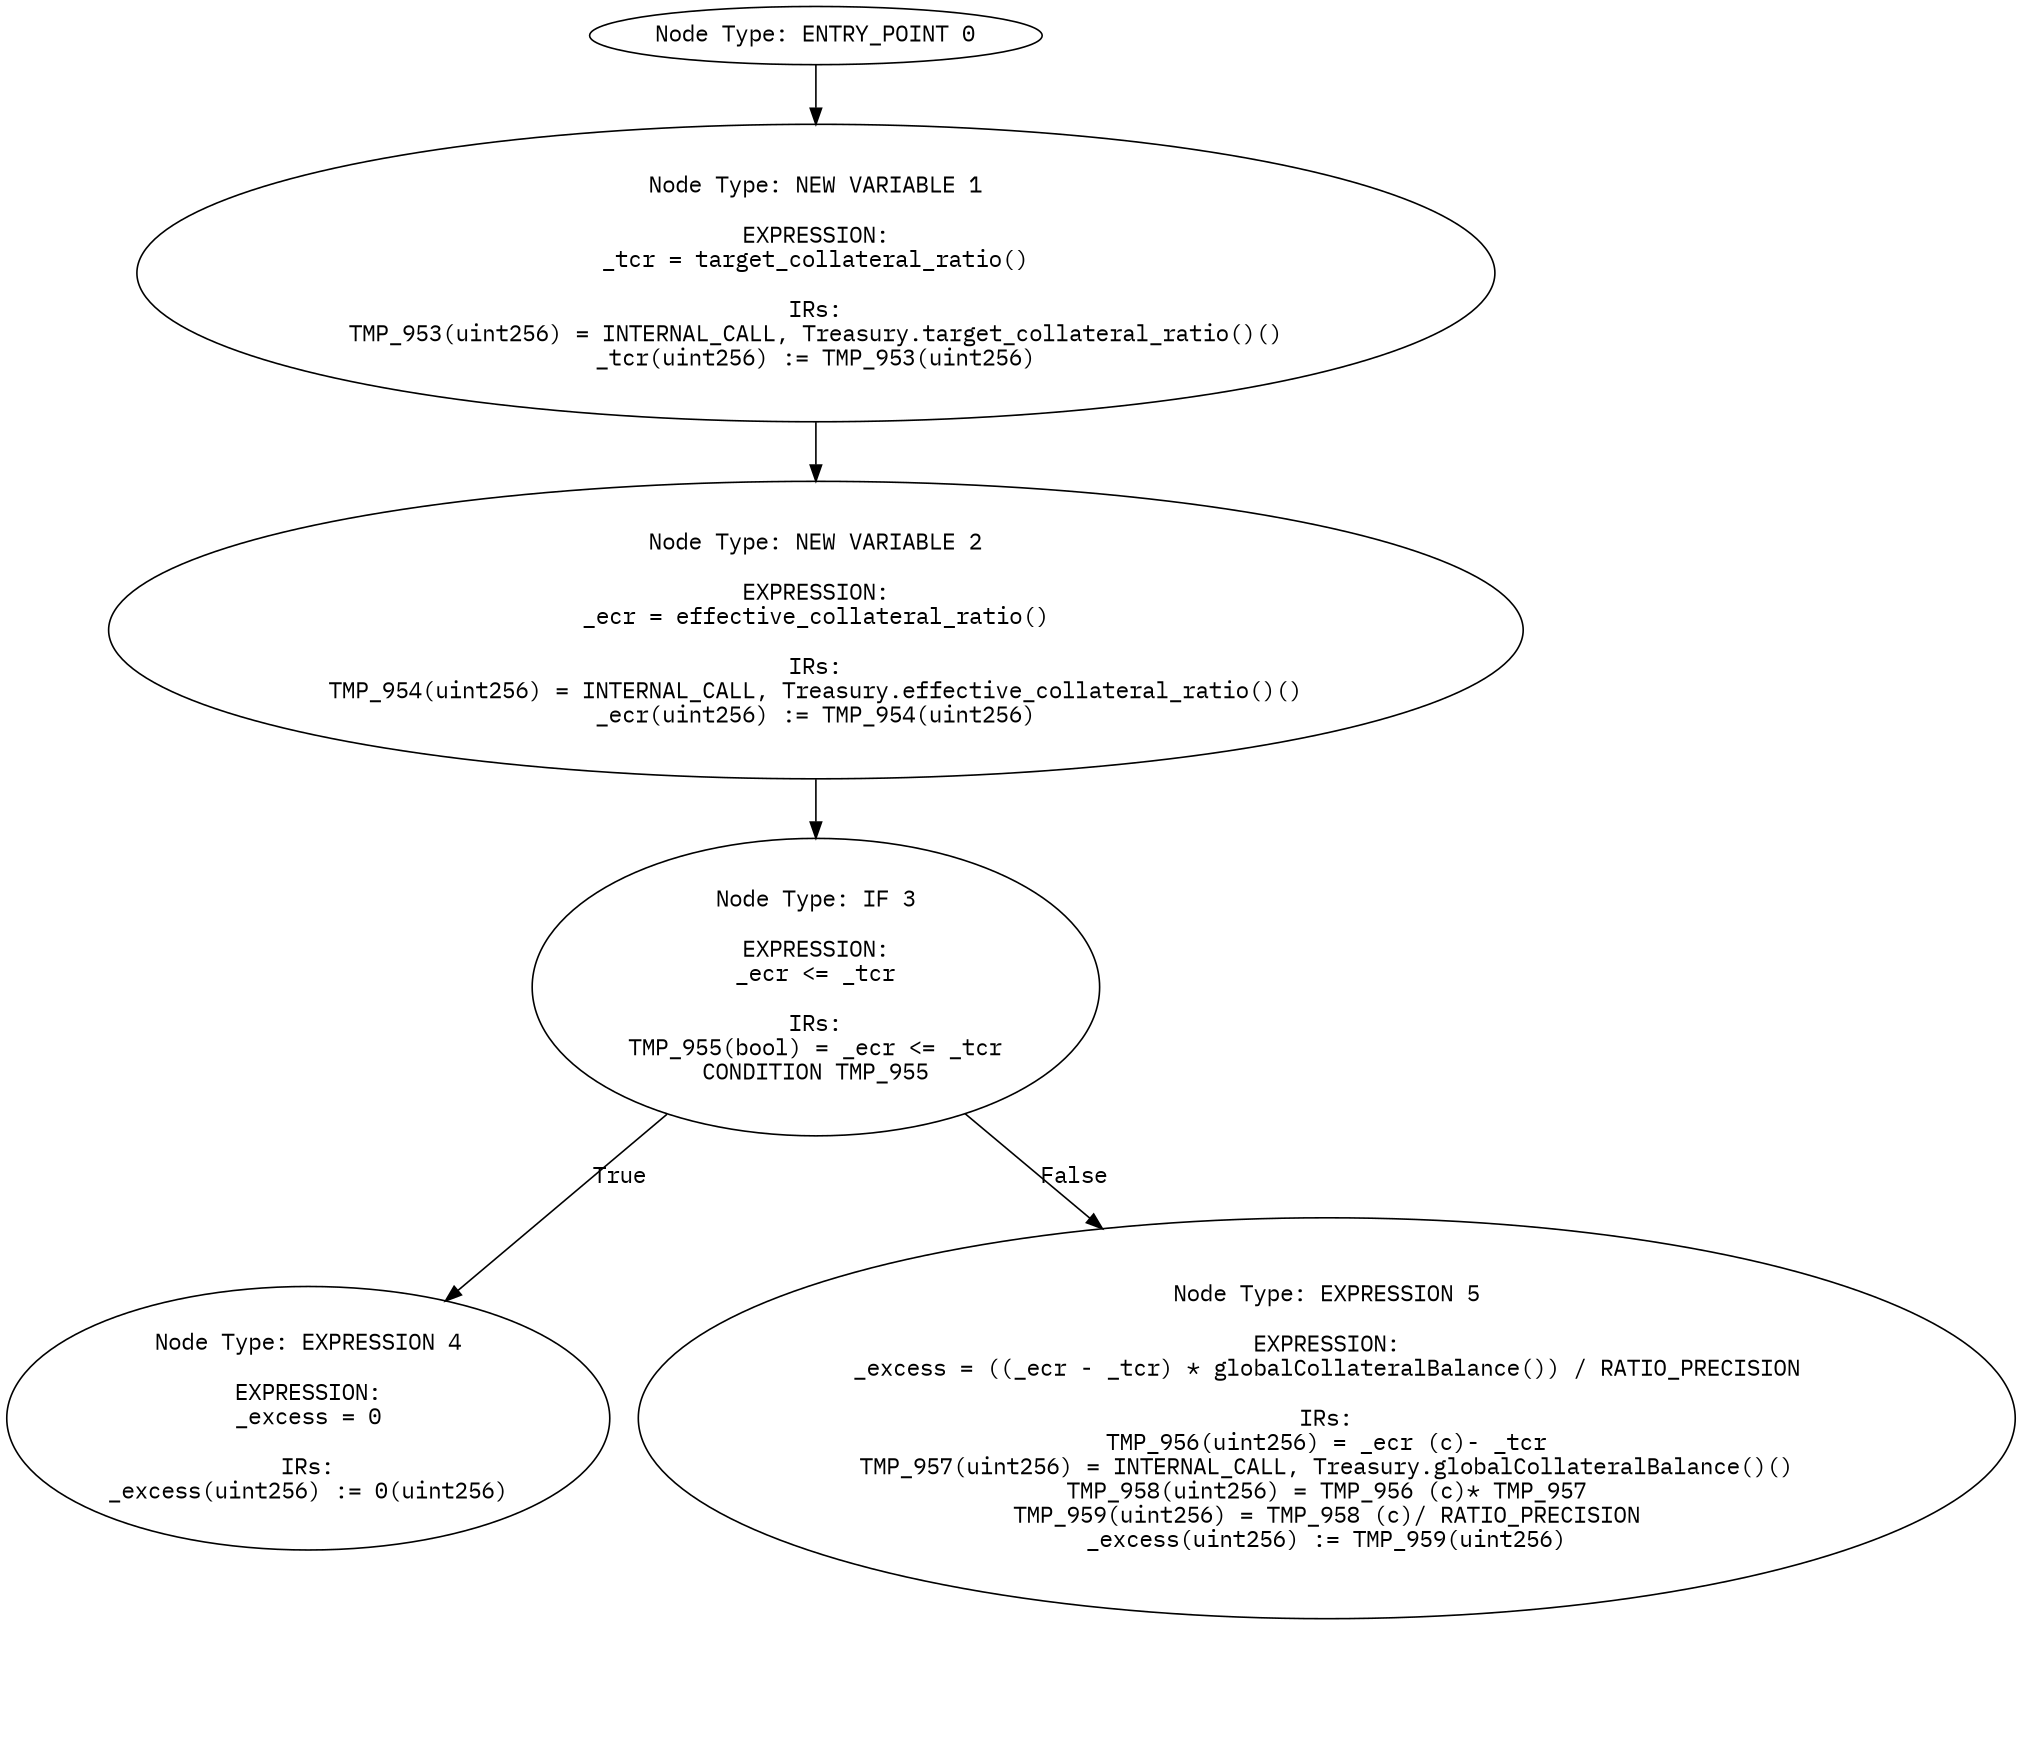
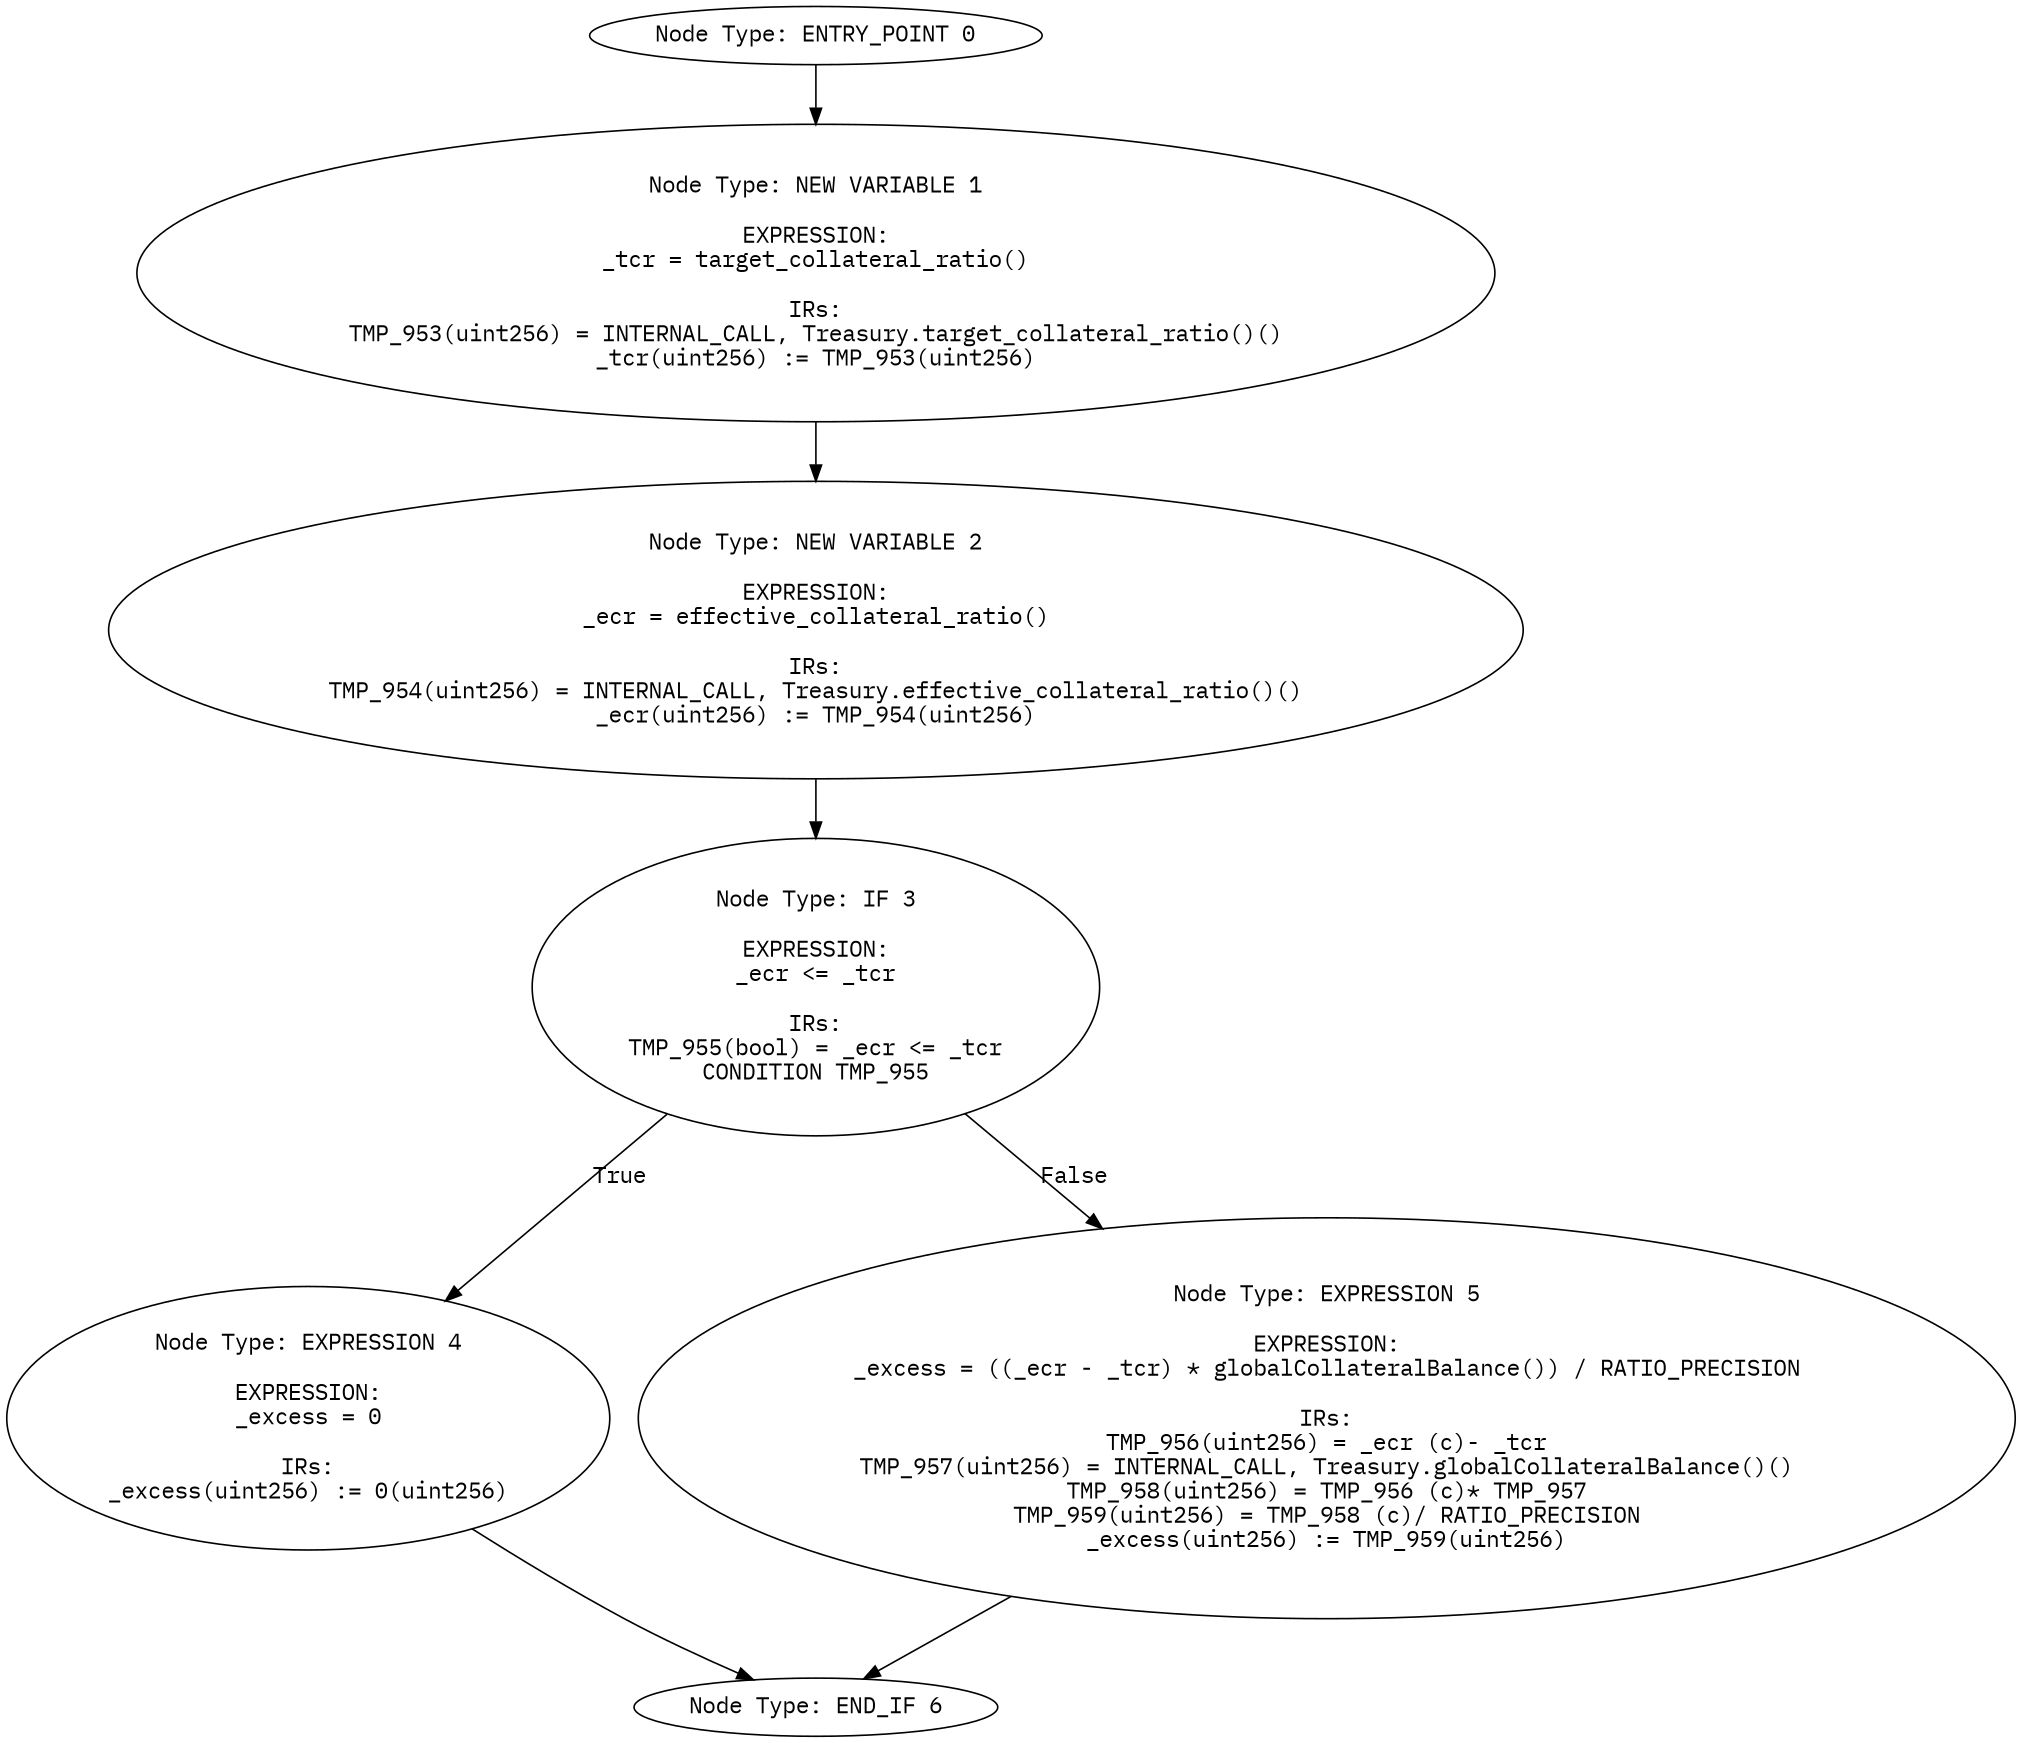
none -> (816, 1707)
